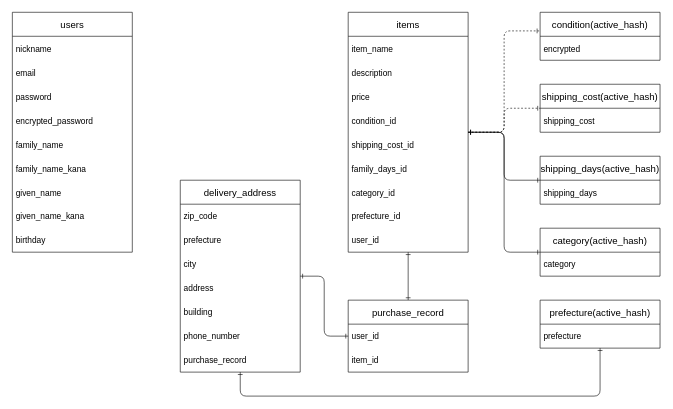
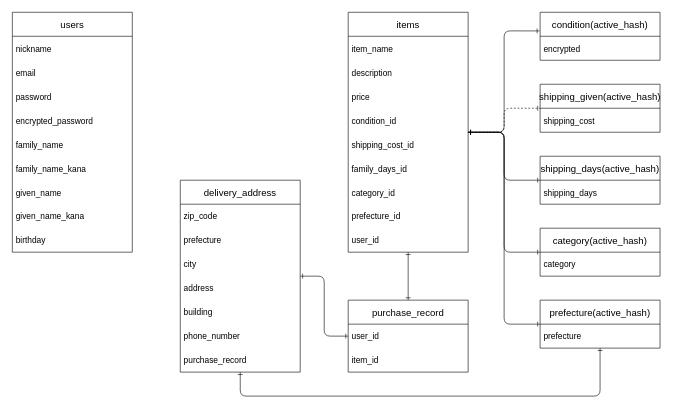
(504, 54) -> (504, 54)
(600, 97) -> (600, 97)
none -> (504, 304)
